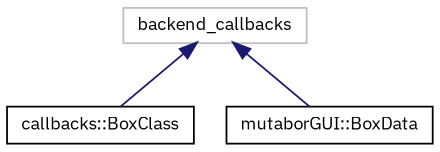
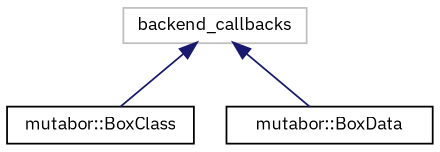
(100, 125) -> (100, 125)
(330, 125) -> (330, 125)
